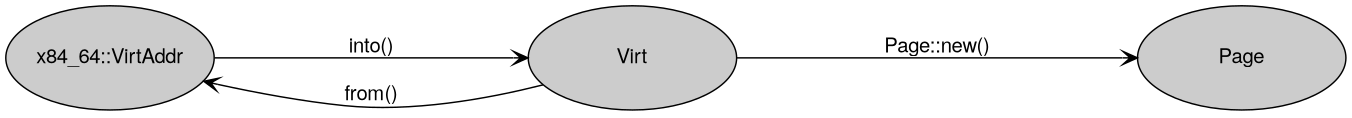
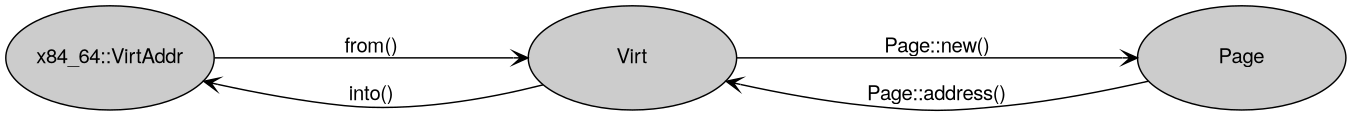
(371, 47) -> (371, 47)
(371, 95) -> (371, 95)
none -> (944, 110)
